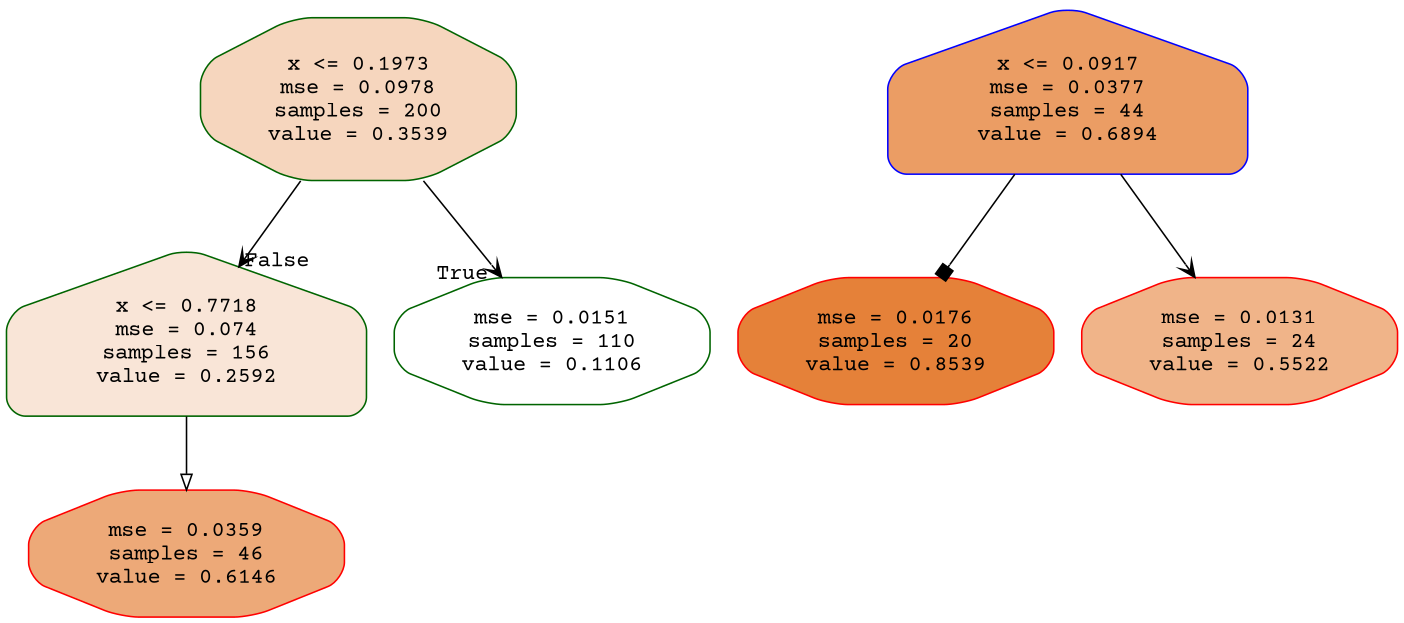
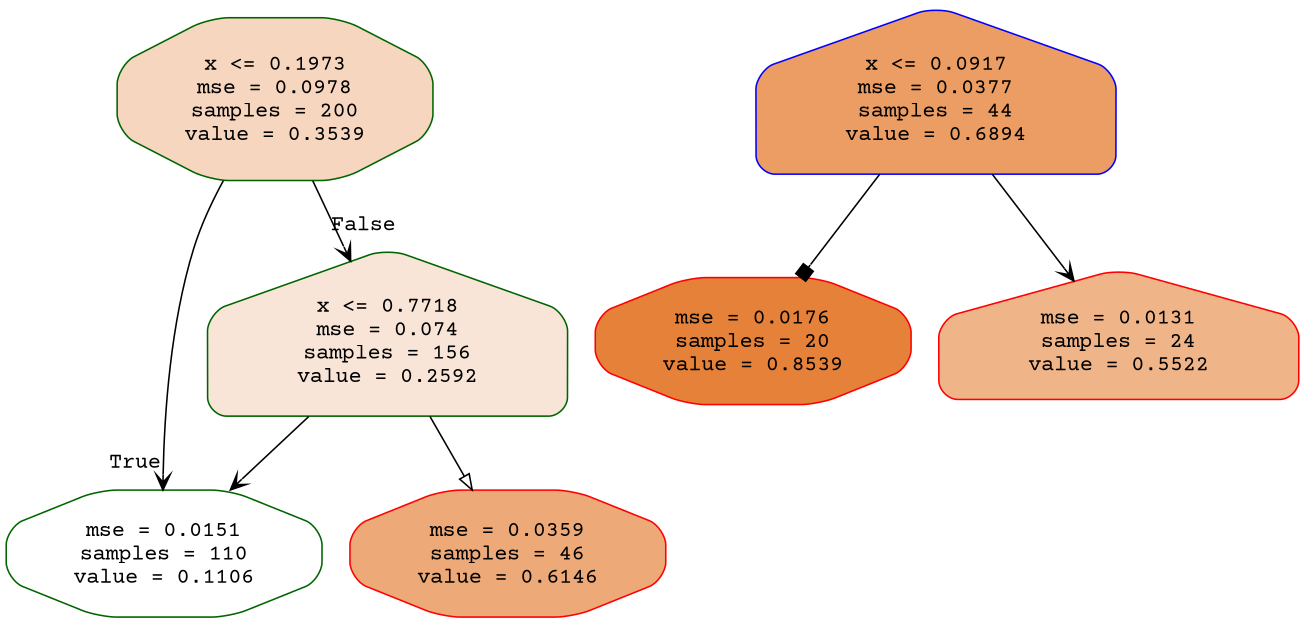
(1240, 341) -> (1119, 341)
none -> (275, 448)
